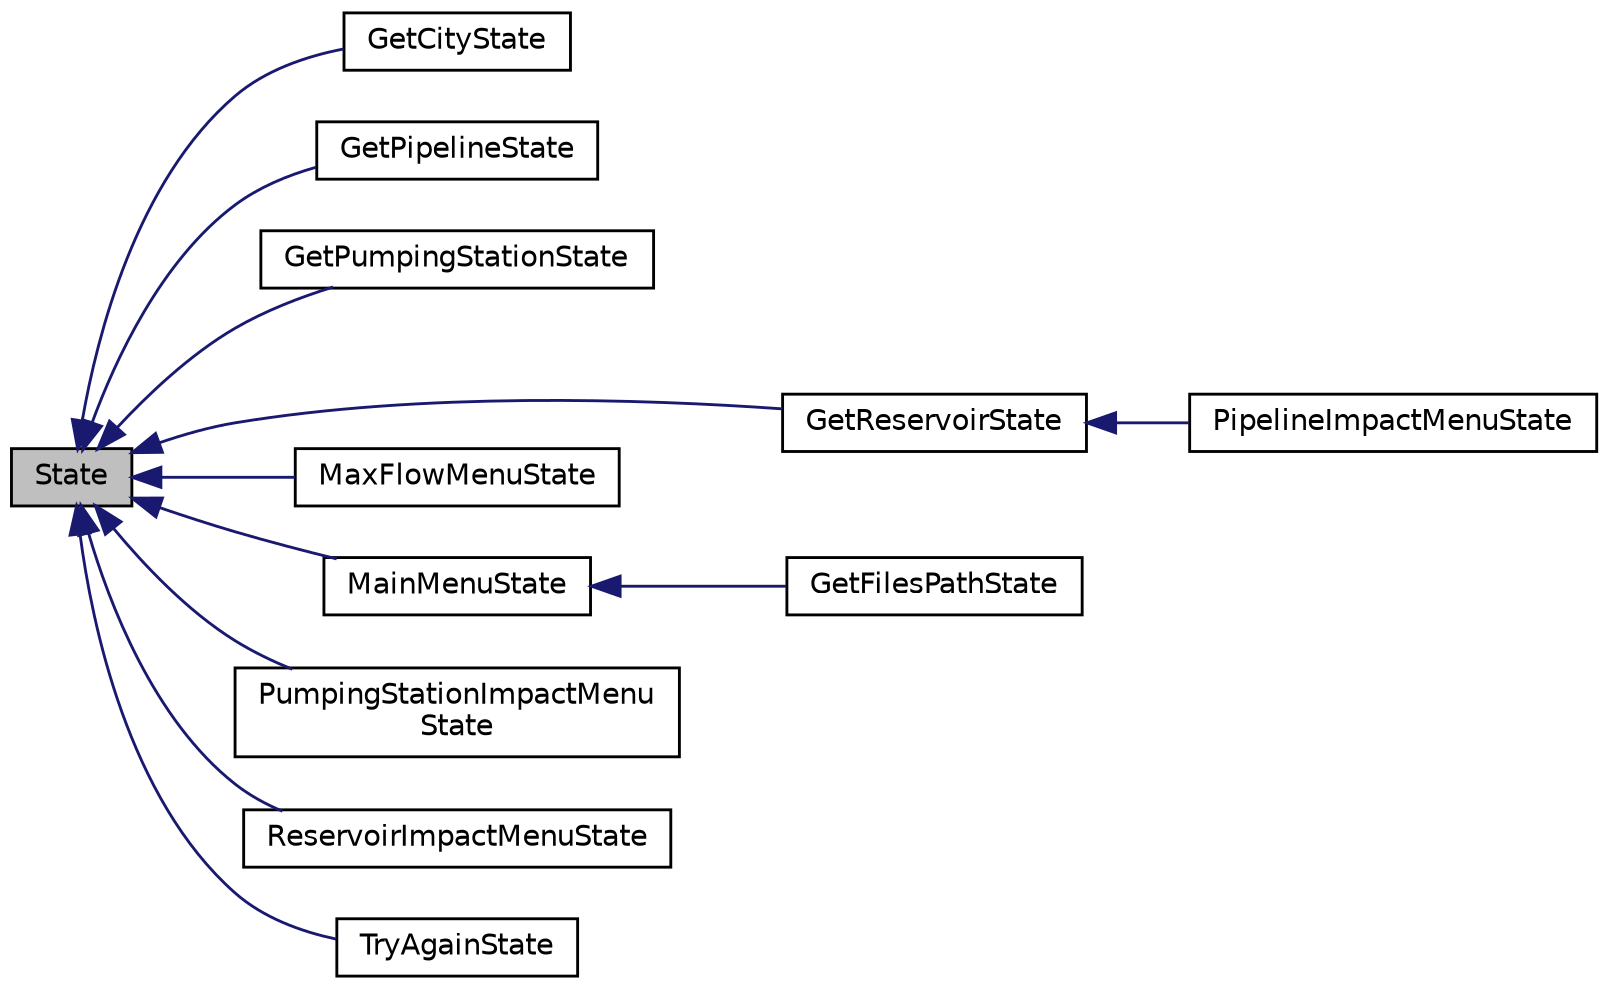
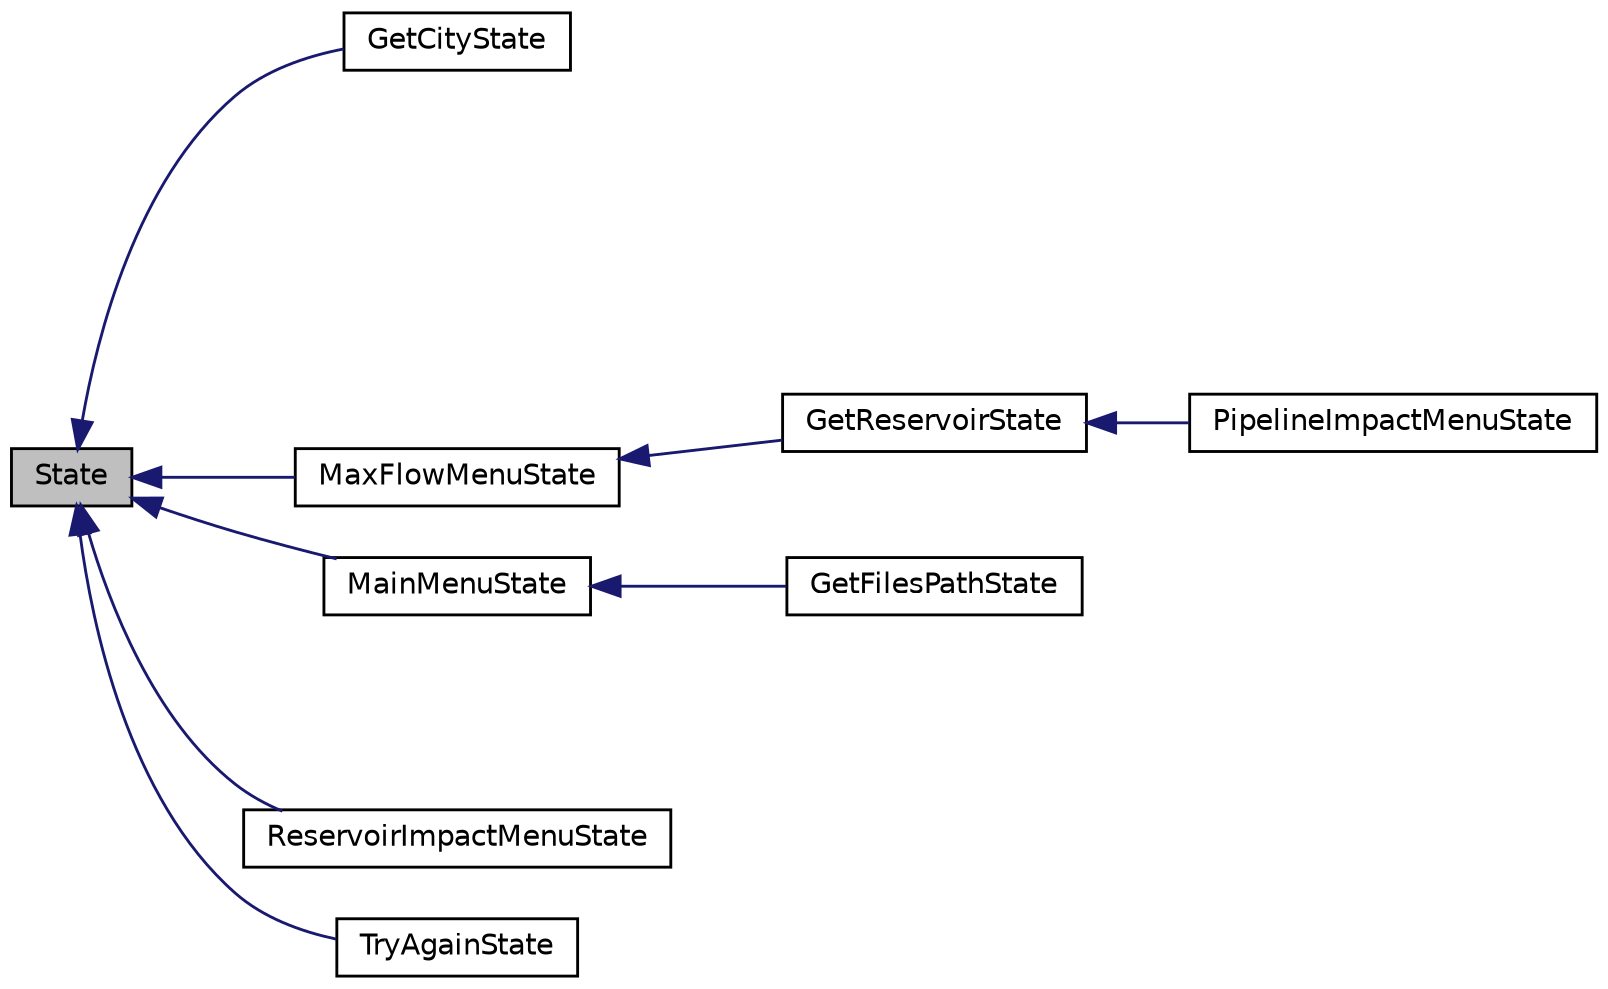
(457, 150) -> none
(457, 259) -> none
(469, 402) -> (716, 448)
(457, 712) -> none
